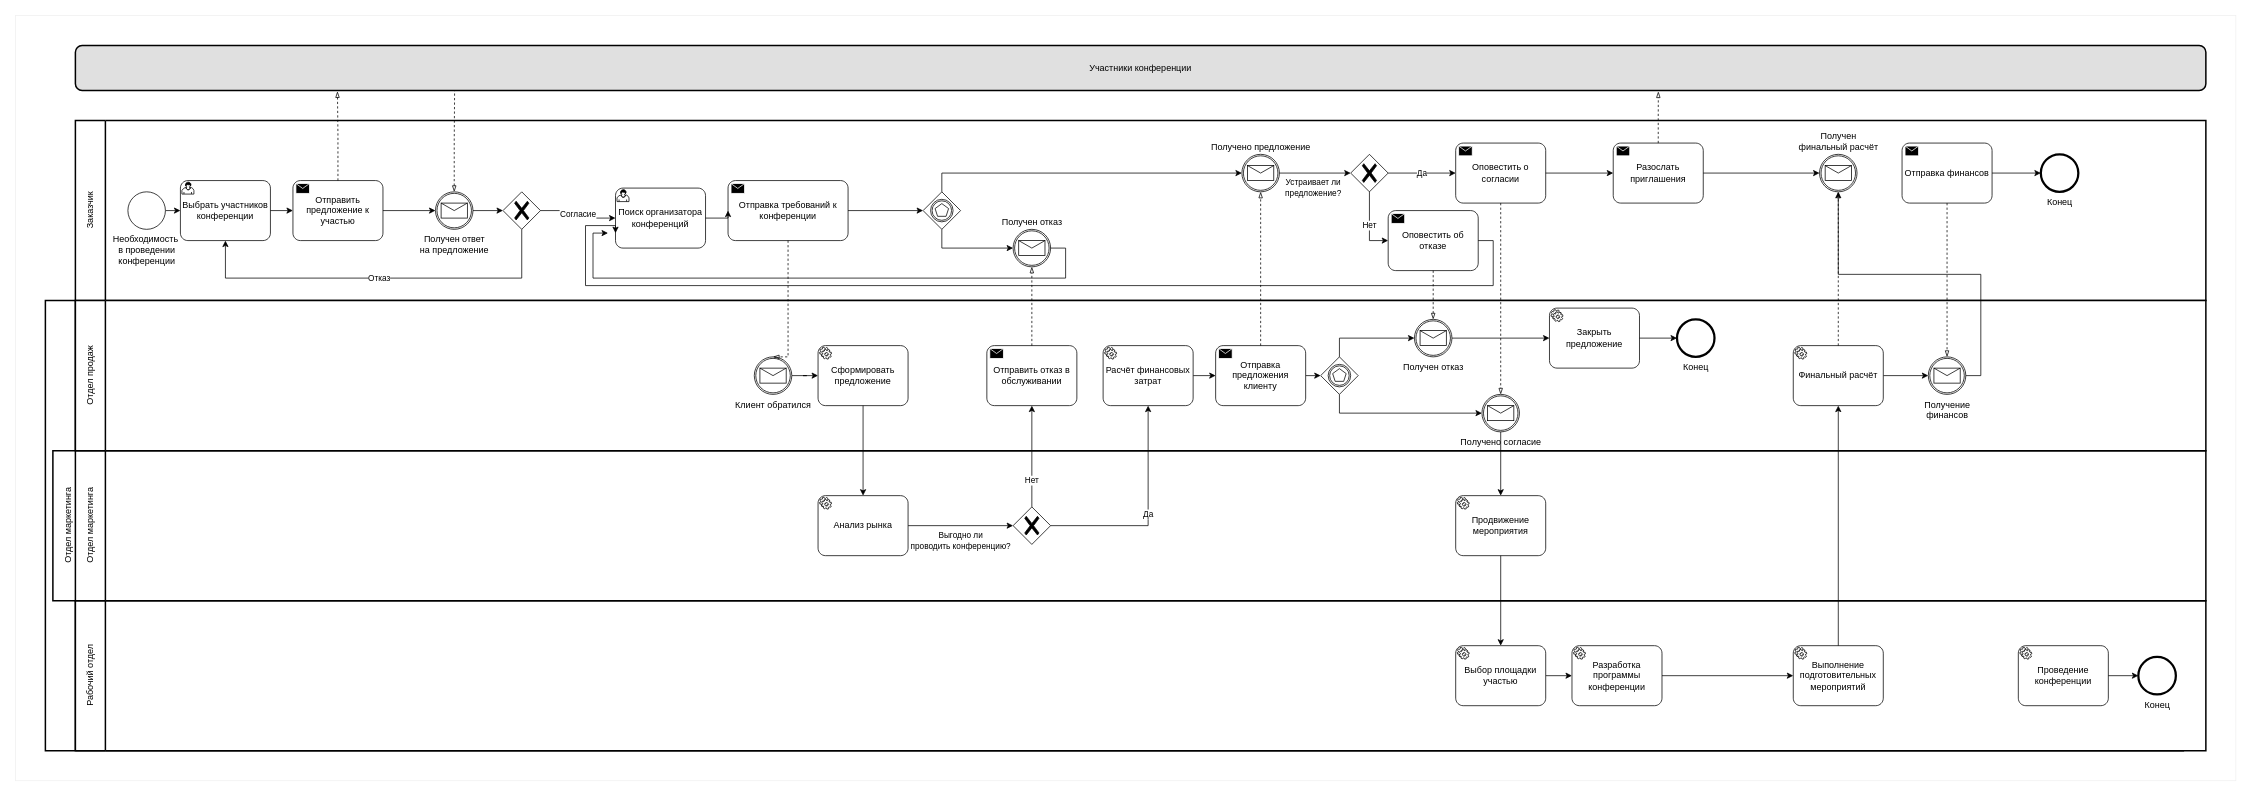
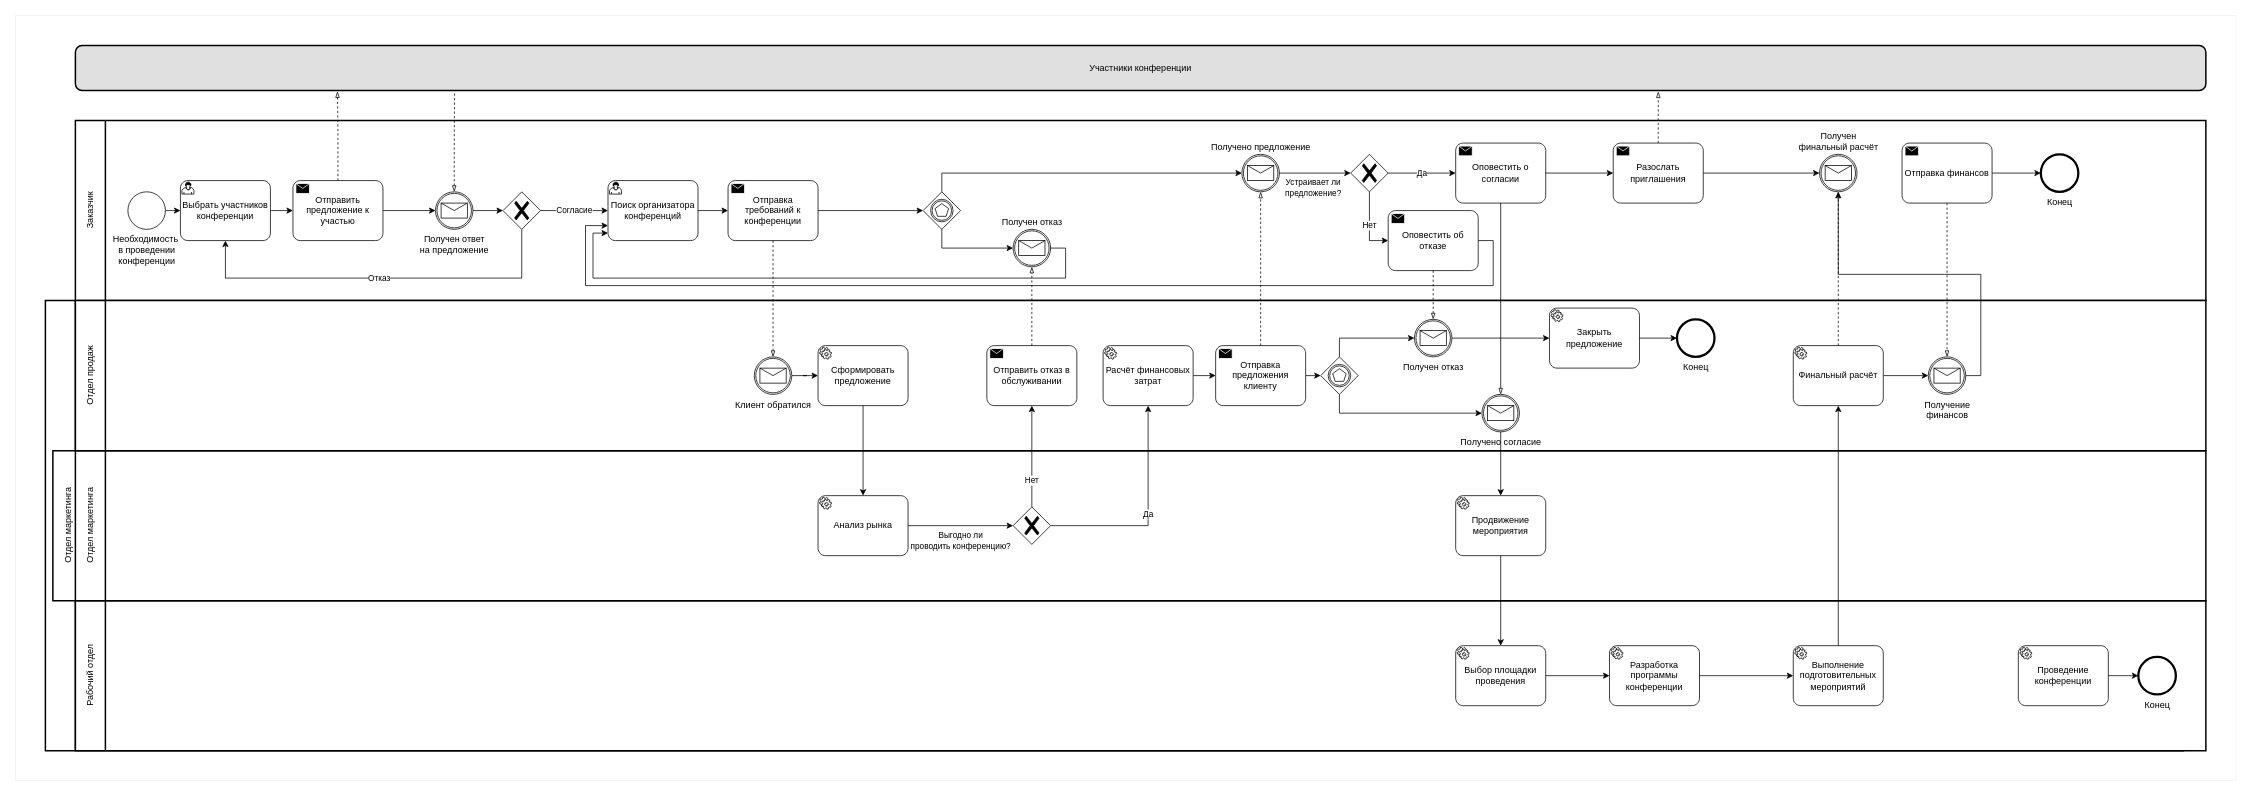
(788, 210) -> (773, 210)
(660, 218) -> (653, 210)
(1500, 296) -> (1500, 296)
(1500, 675) -> (1500, 675)
(1617, 675) -> (1654, 675)
